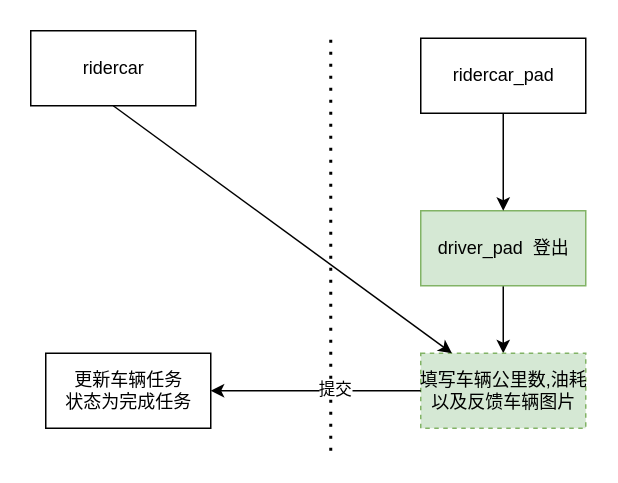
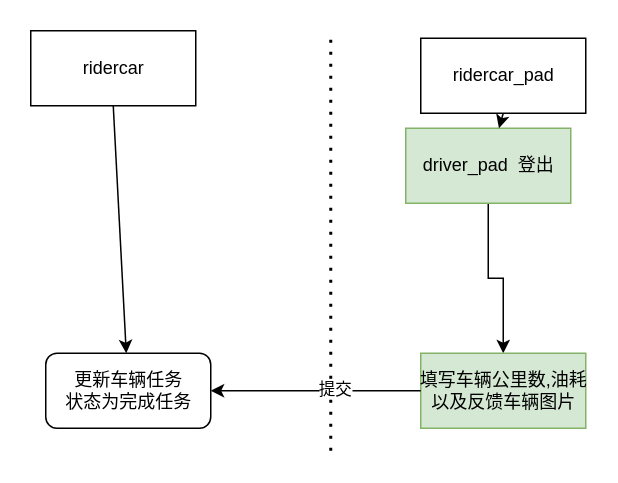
(278, 226) -> (120, 225)
(503, 248) -> (488, 166)
(128, 391) -> (128, 391)
(503, 391) -> (503, 391)
